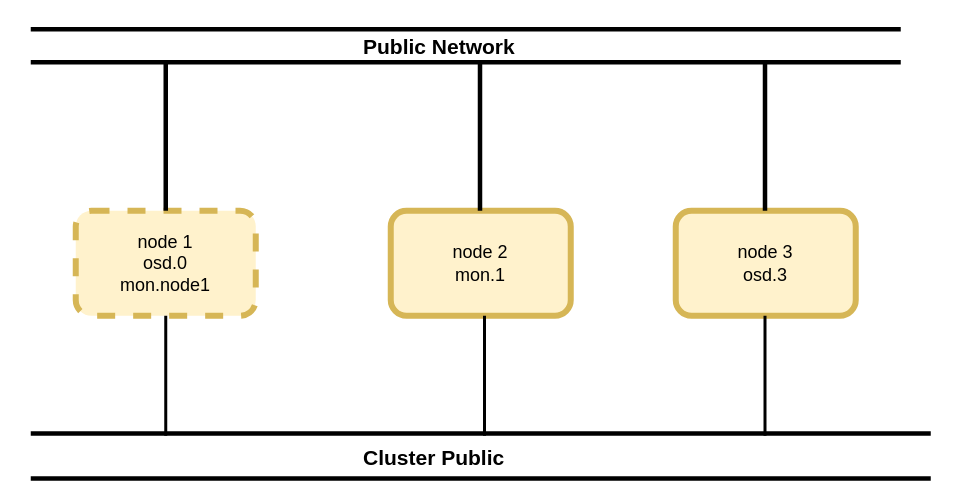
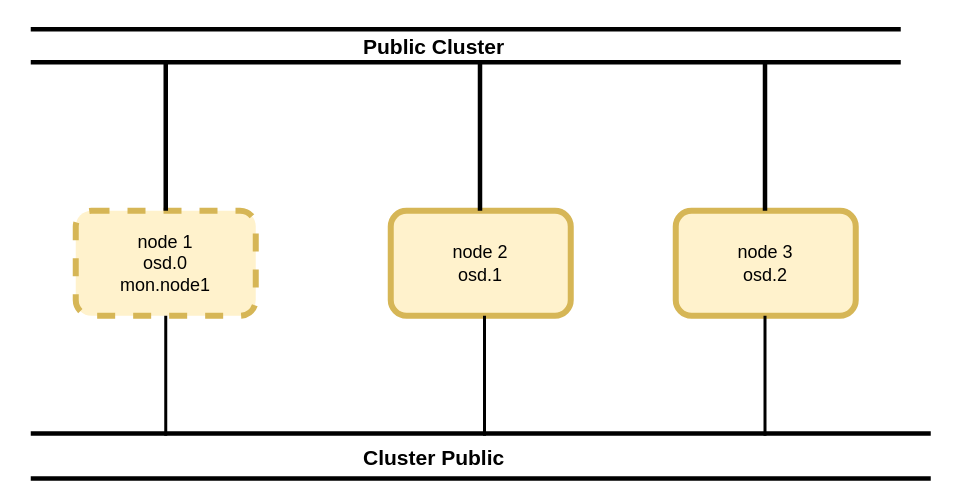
(427, 46) -> (425, 46)
(481, 263) -> (481, 263)
(766, 263) -> (766, 263)
